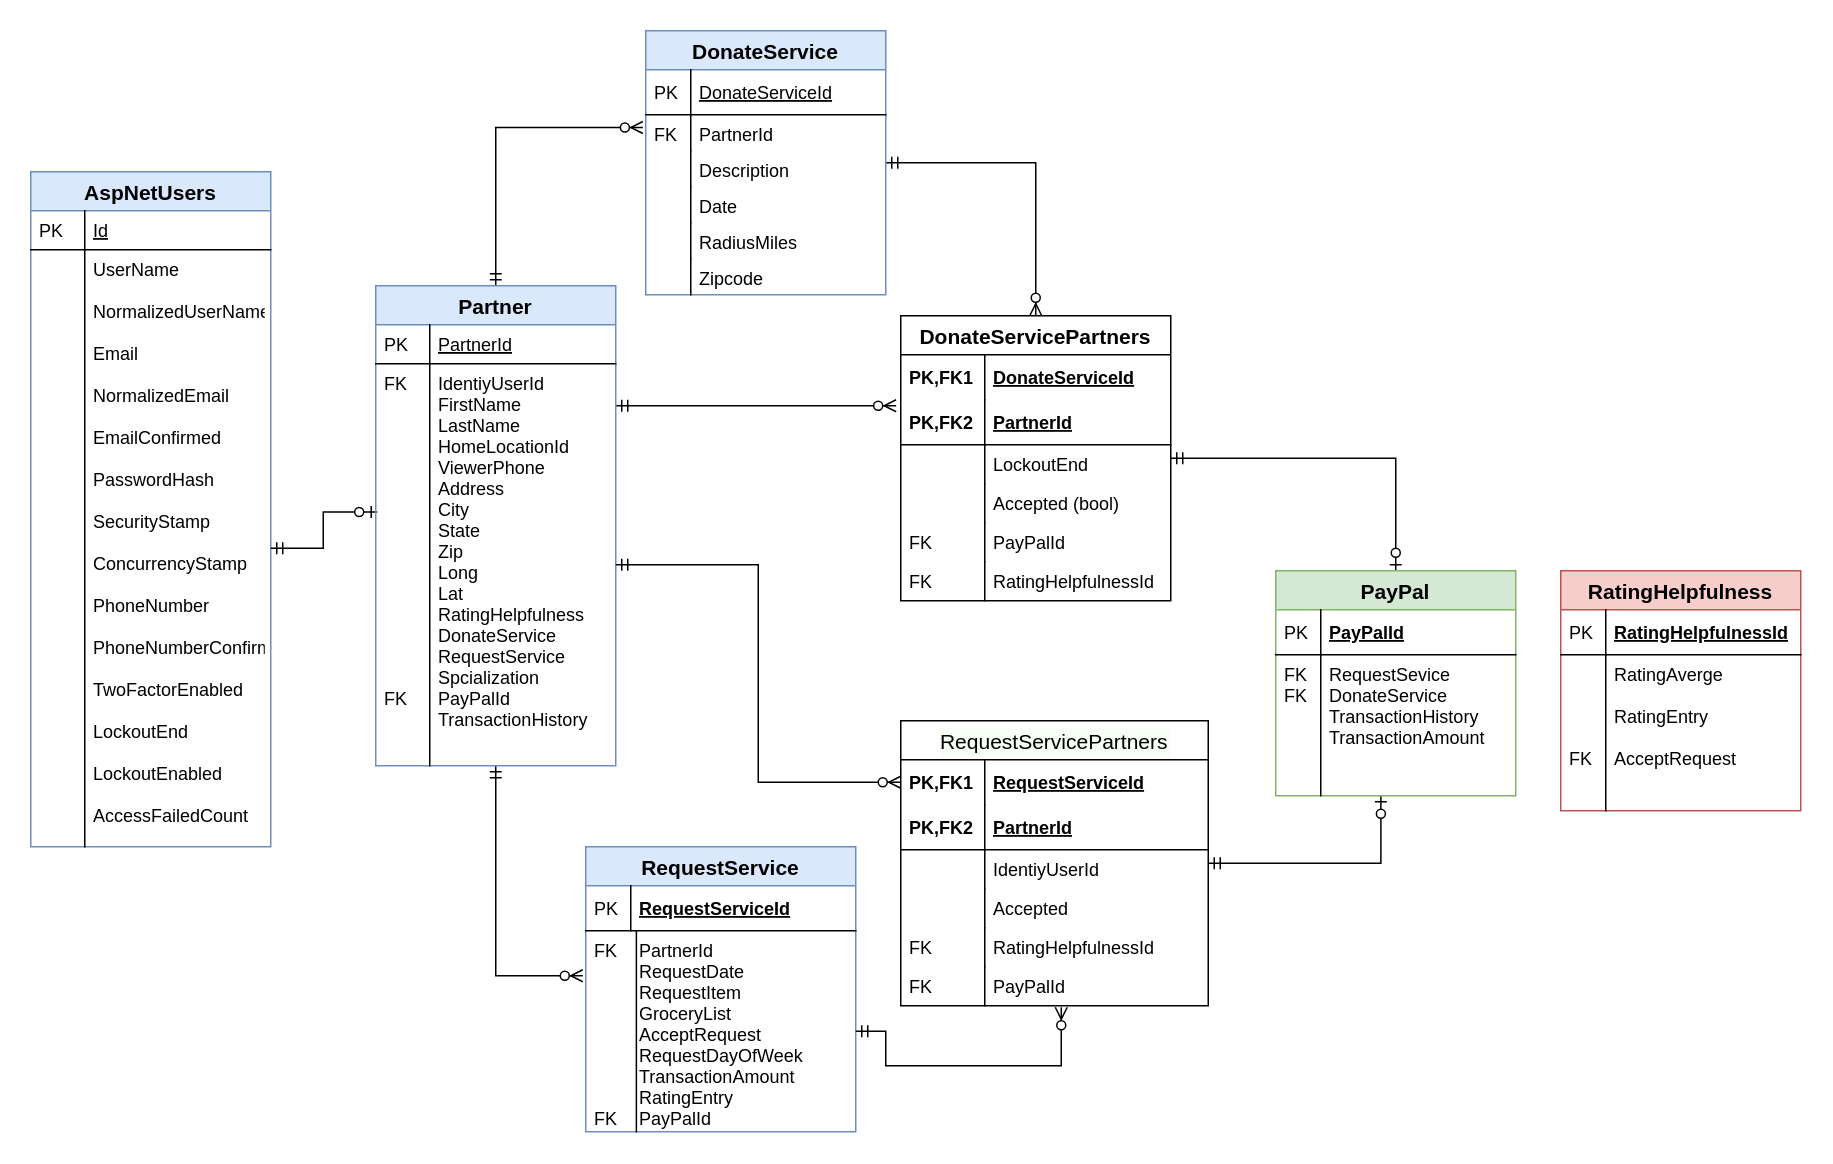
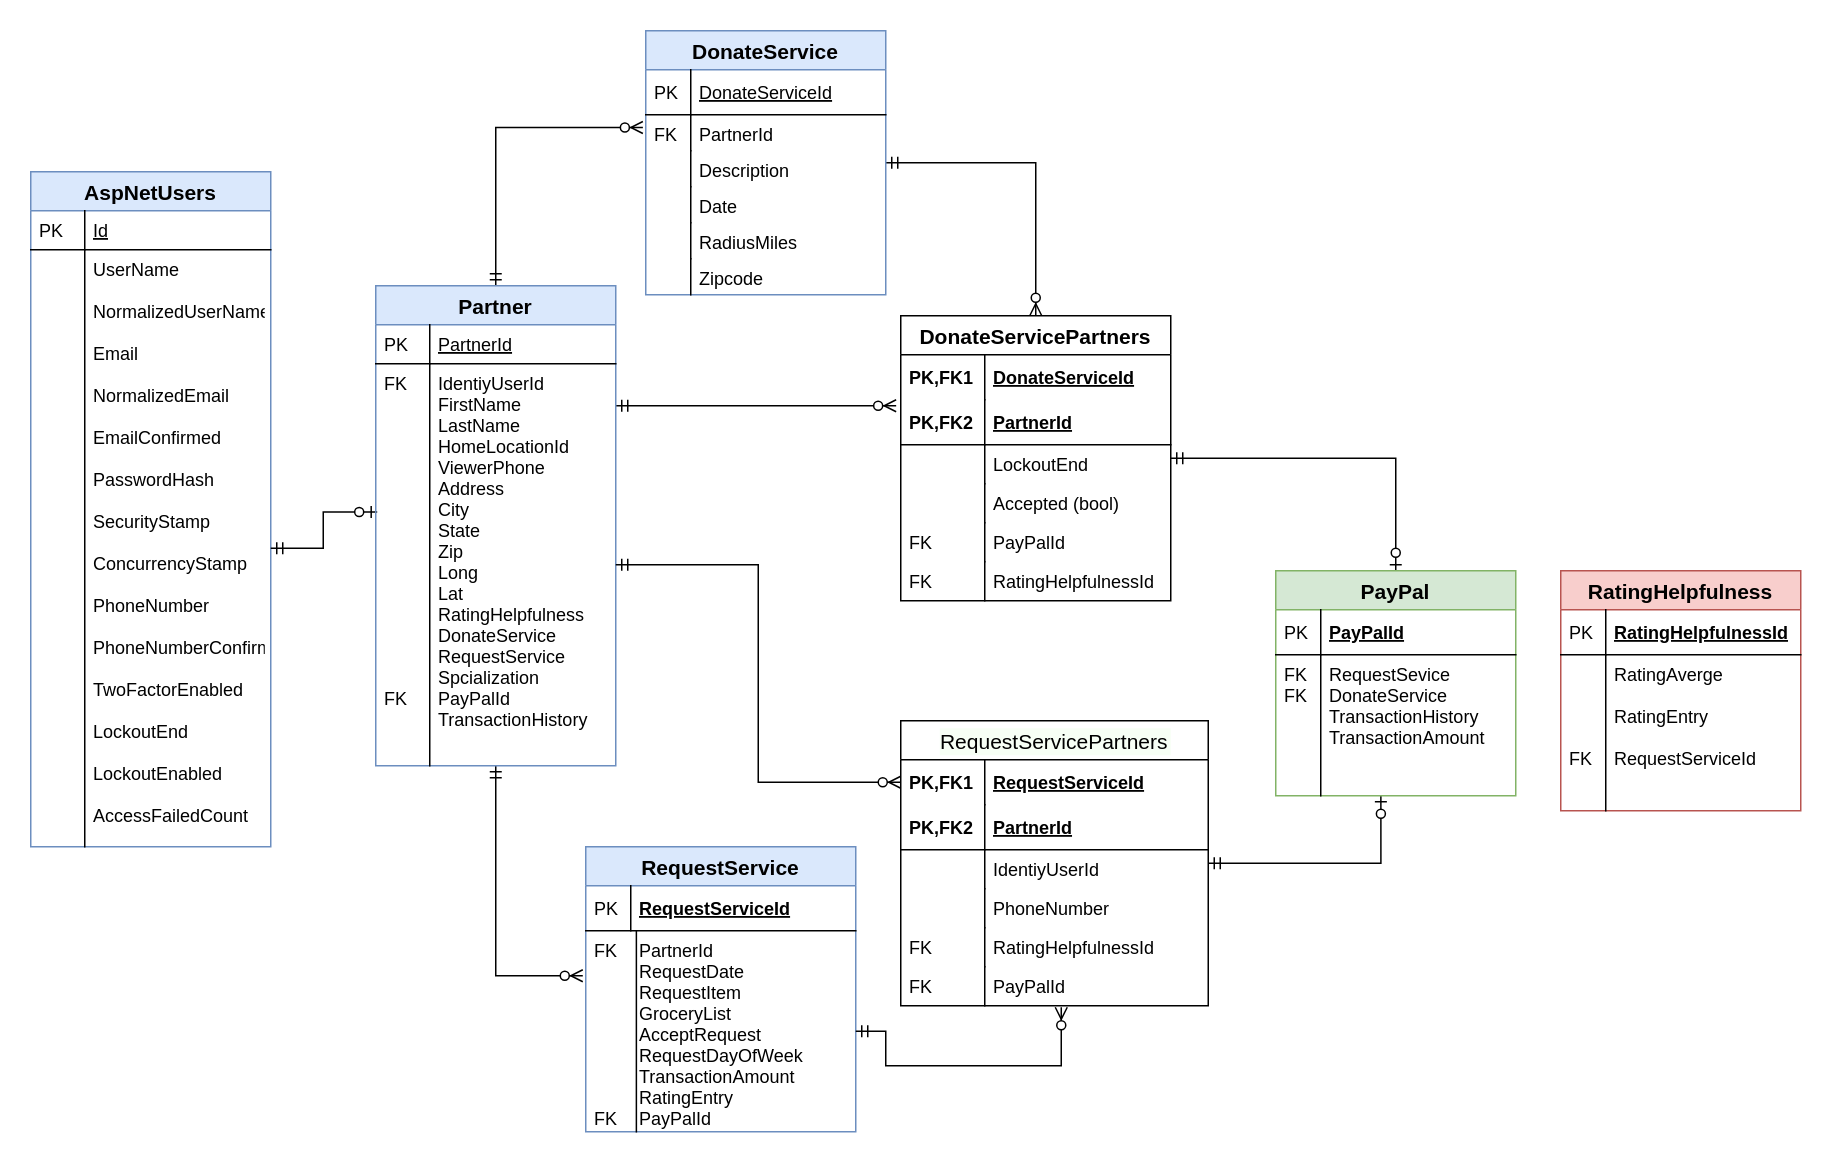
(1672, 675) -> (1672, 675)
(1033, 909) -> (1048, 909)
